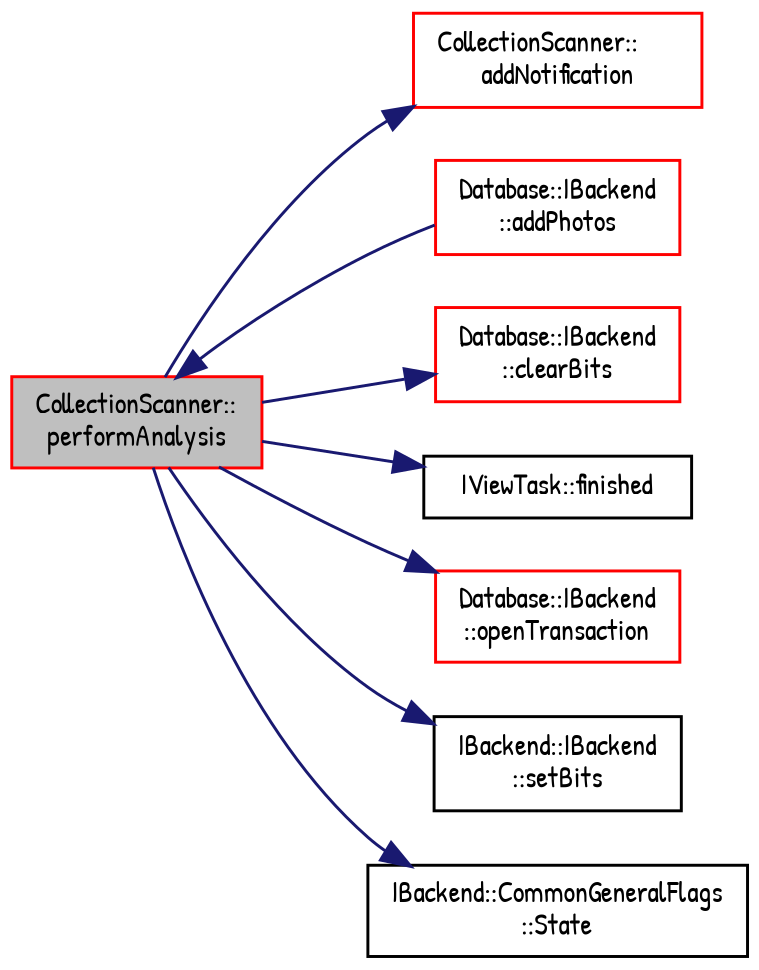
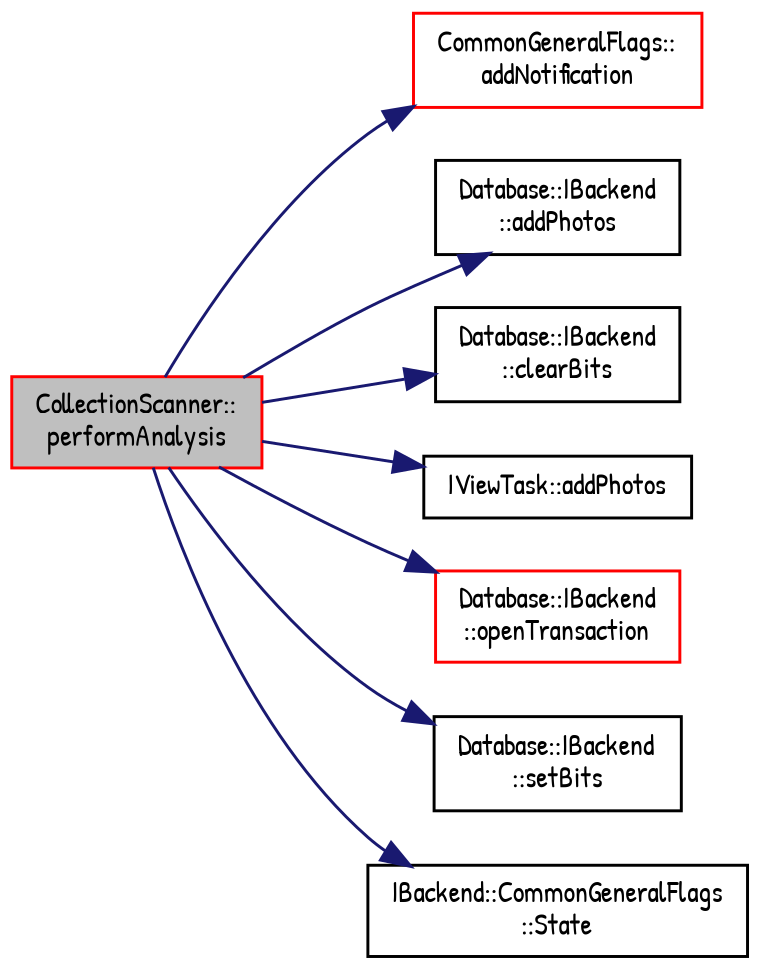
(558, 60) -> (558, 60)
(558, 207) -> (558, 207)
(313, 285) -> (350, 317)
(558, 355) -> (558, 355)
(558, 487) -> (558, 487)
(558, 764) -> (558, 764)
